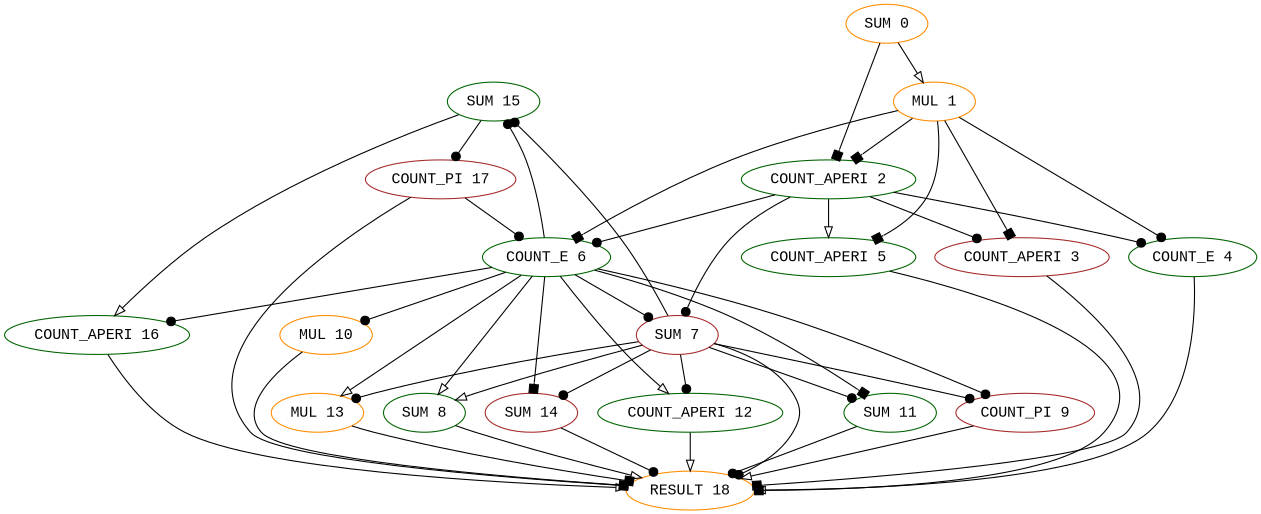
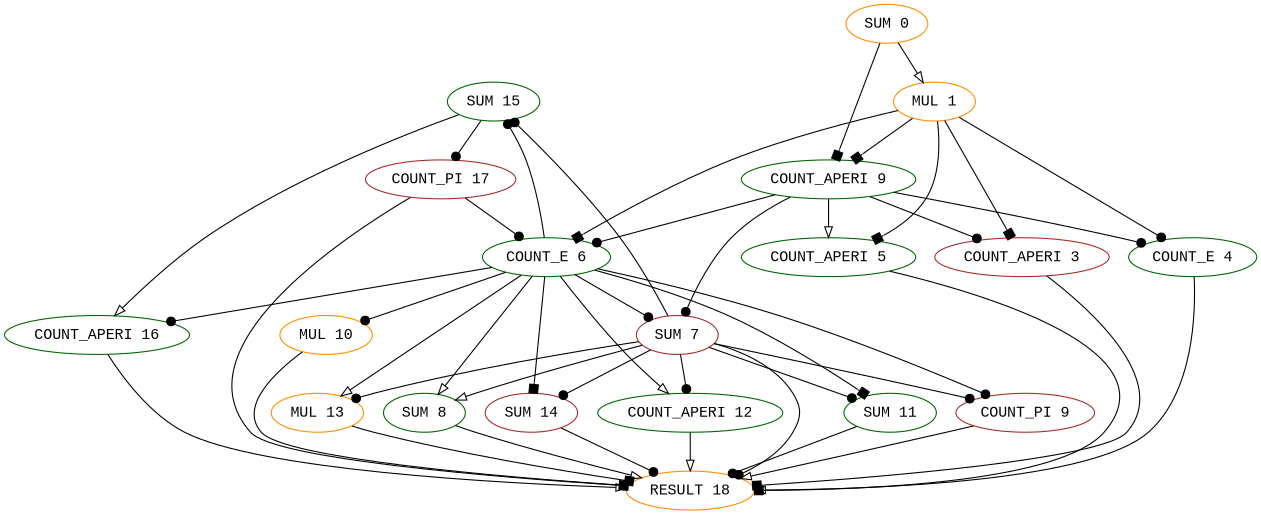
(829, 179) -> (829, 179)
